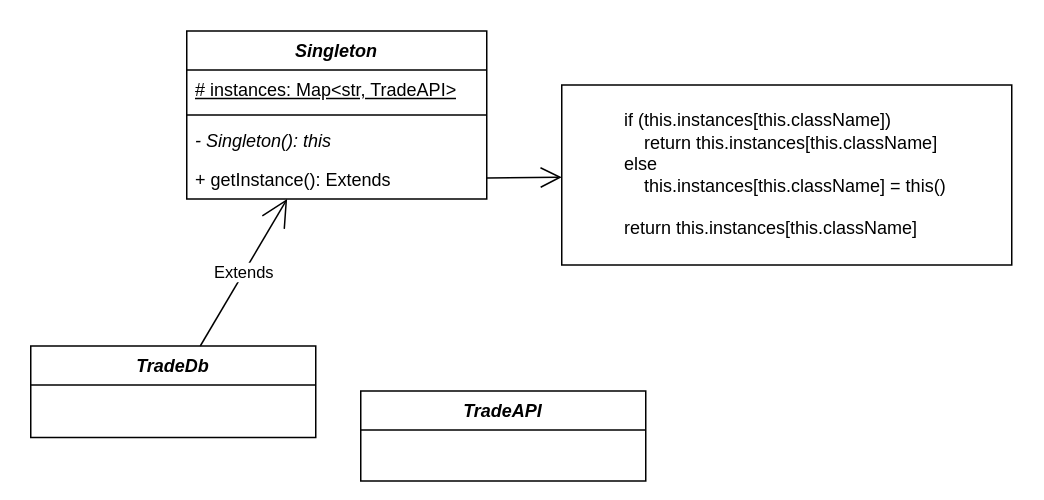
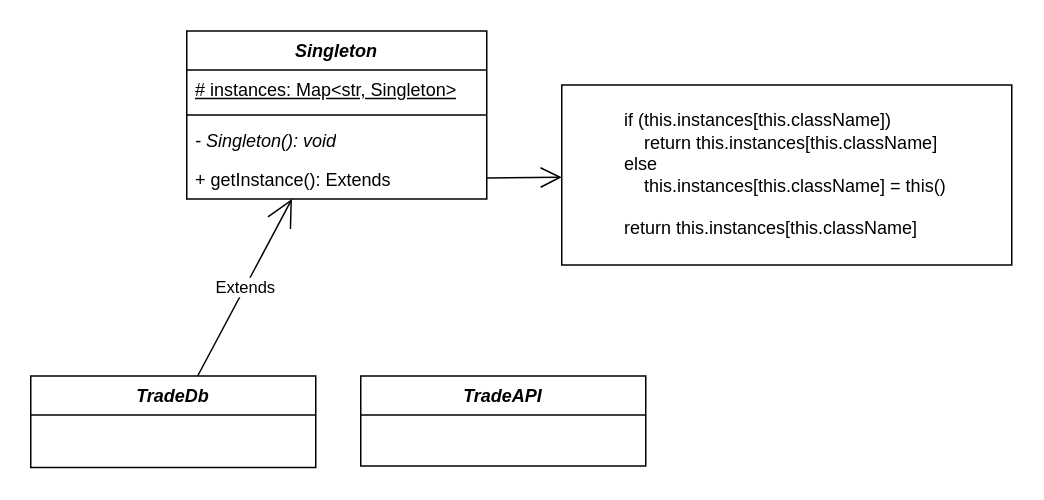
(338, 91) -> (338, 102)
(277, 142) -> (277, 142)
(173, 392) -> (173, 422)
(503, 436) -> (503, 421)
